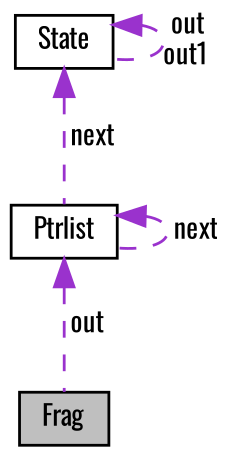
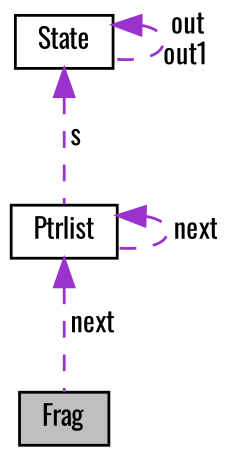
(91, 138) -> (74, 138)
(85, 325) -> (91, 325)
